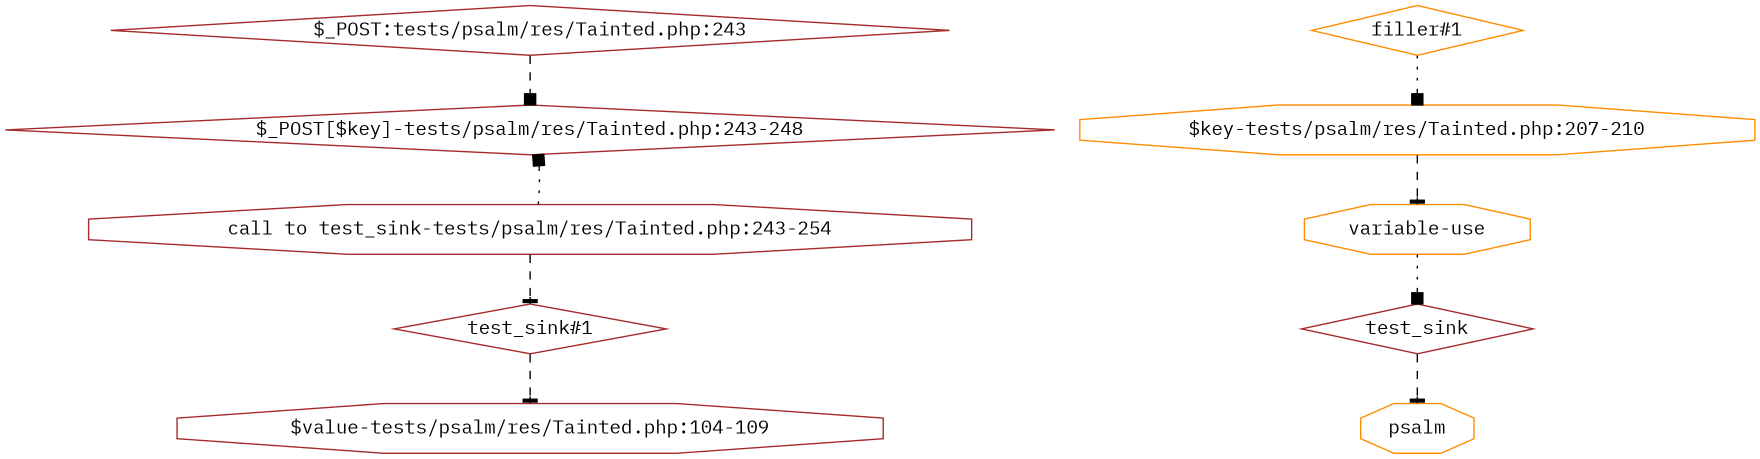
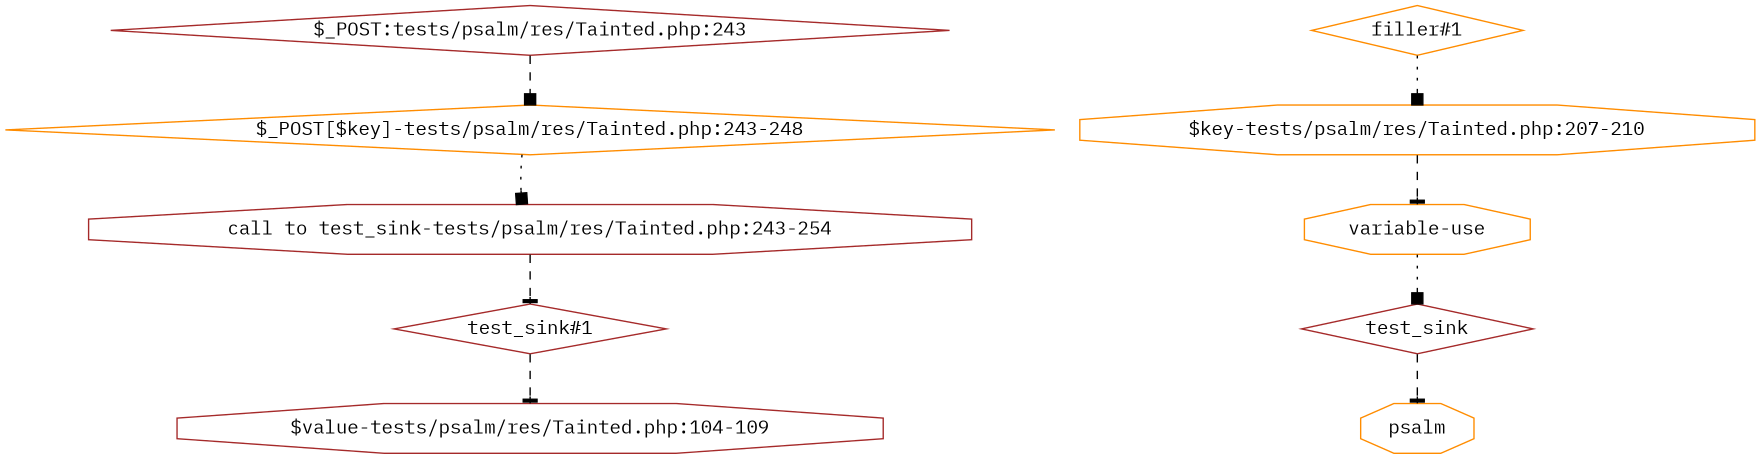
(530, 130) -> (530, 130)
(539, 186) -> (521, 172)
